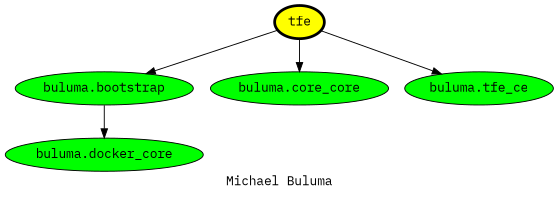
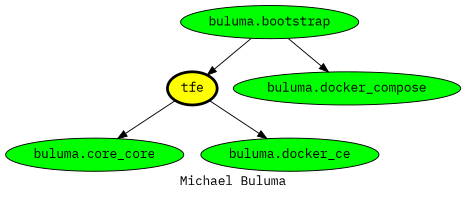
(216, 51) -> (233, 54)
(479, 88) -> (290, 155)
(104, 155) -> (347, 88)
